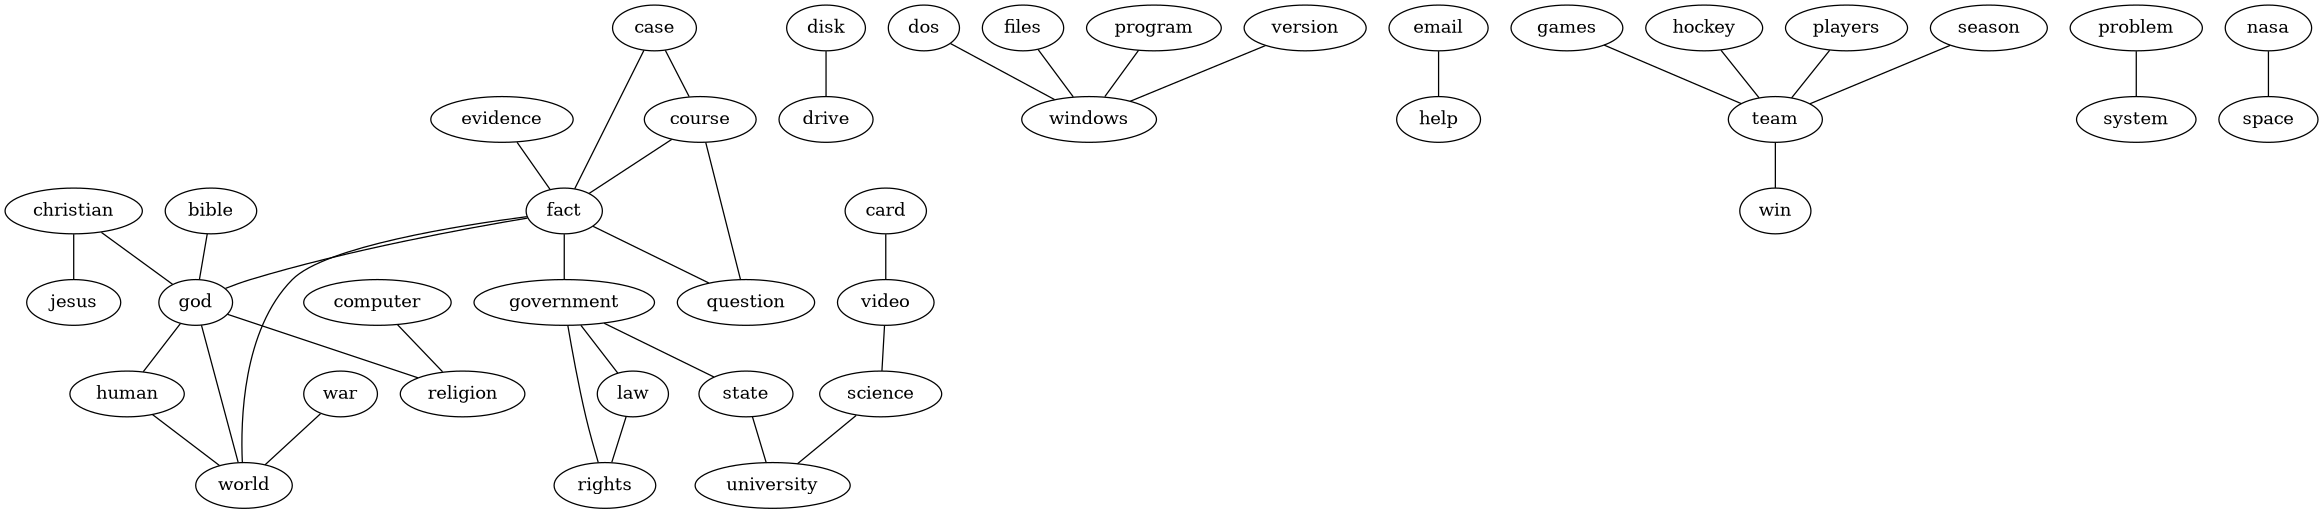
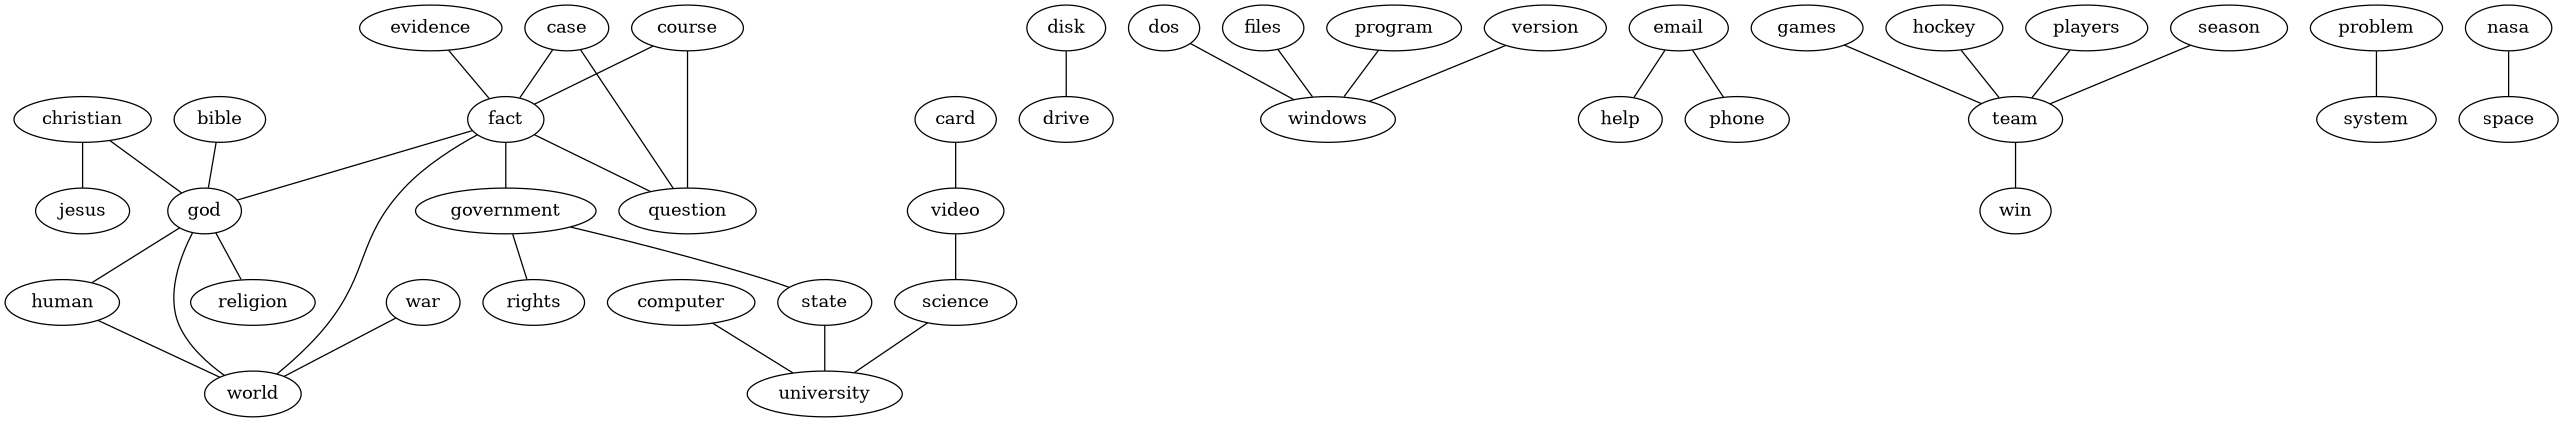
(677, 73) -> (627, 119)
none -> (1737, 119)
(420, 348) -> (753, 348)
(633, 394) -> none
